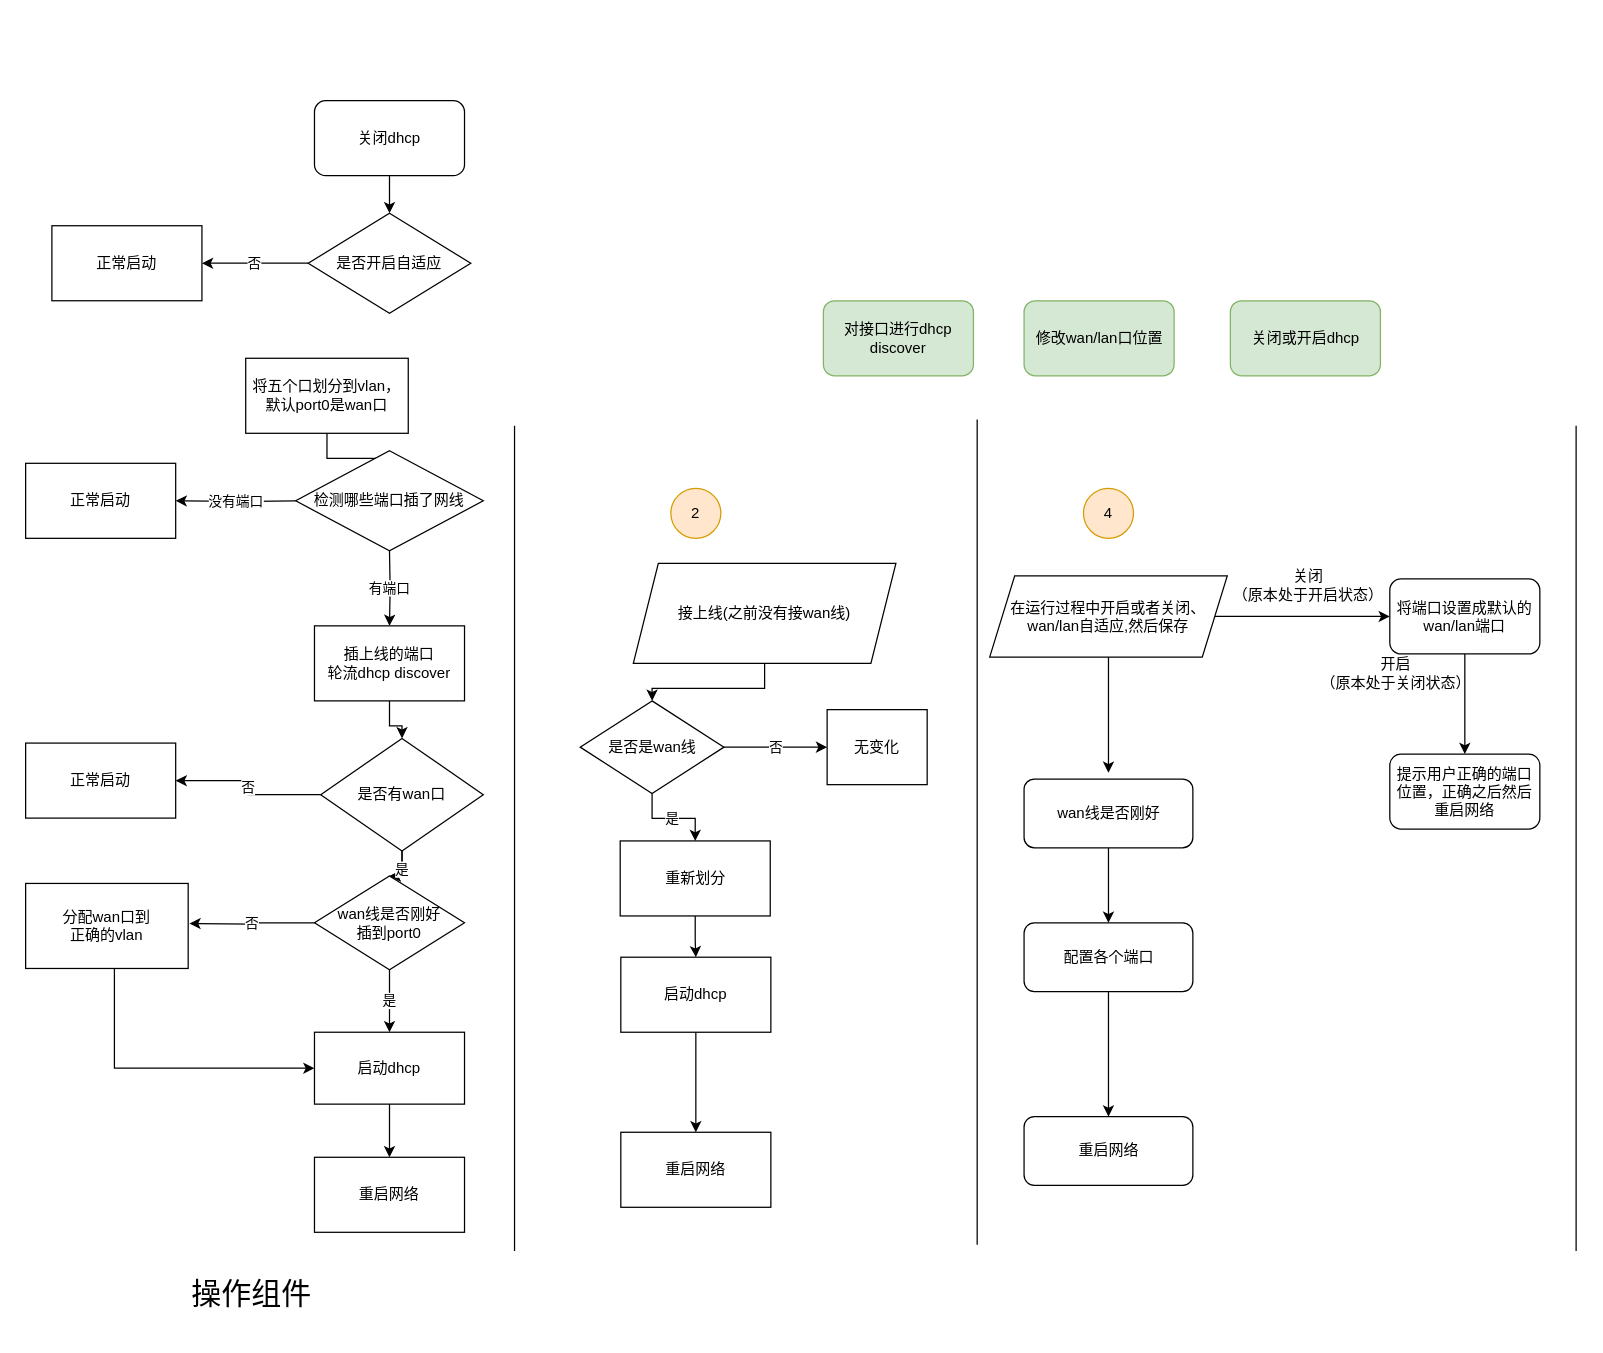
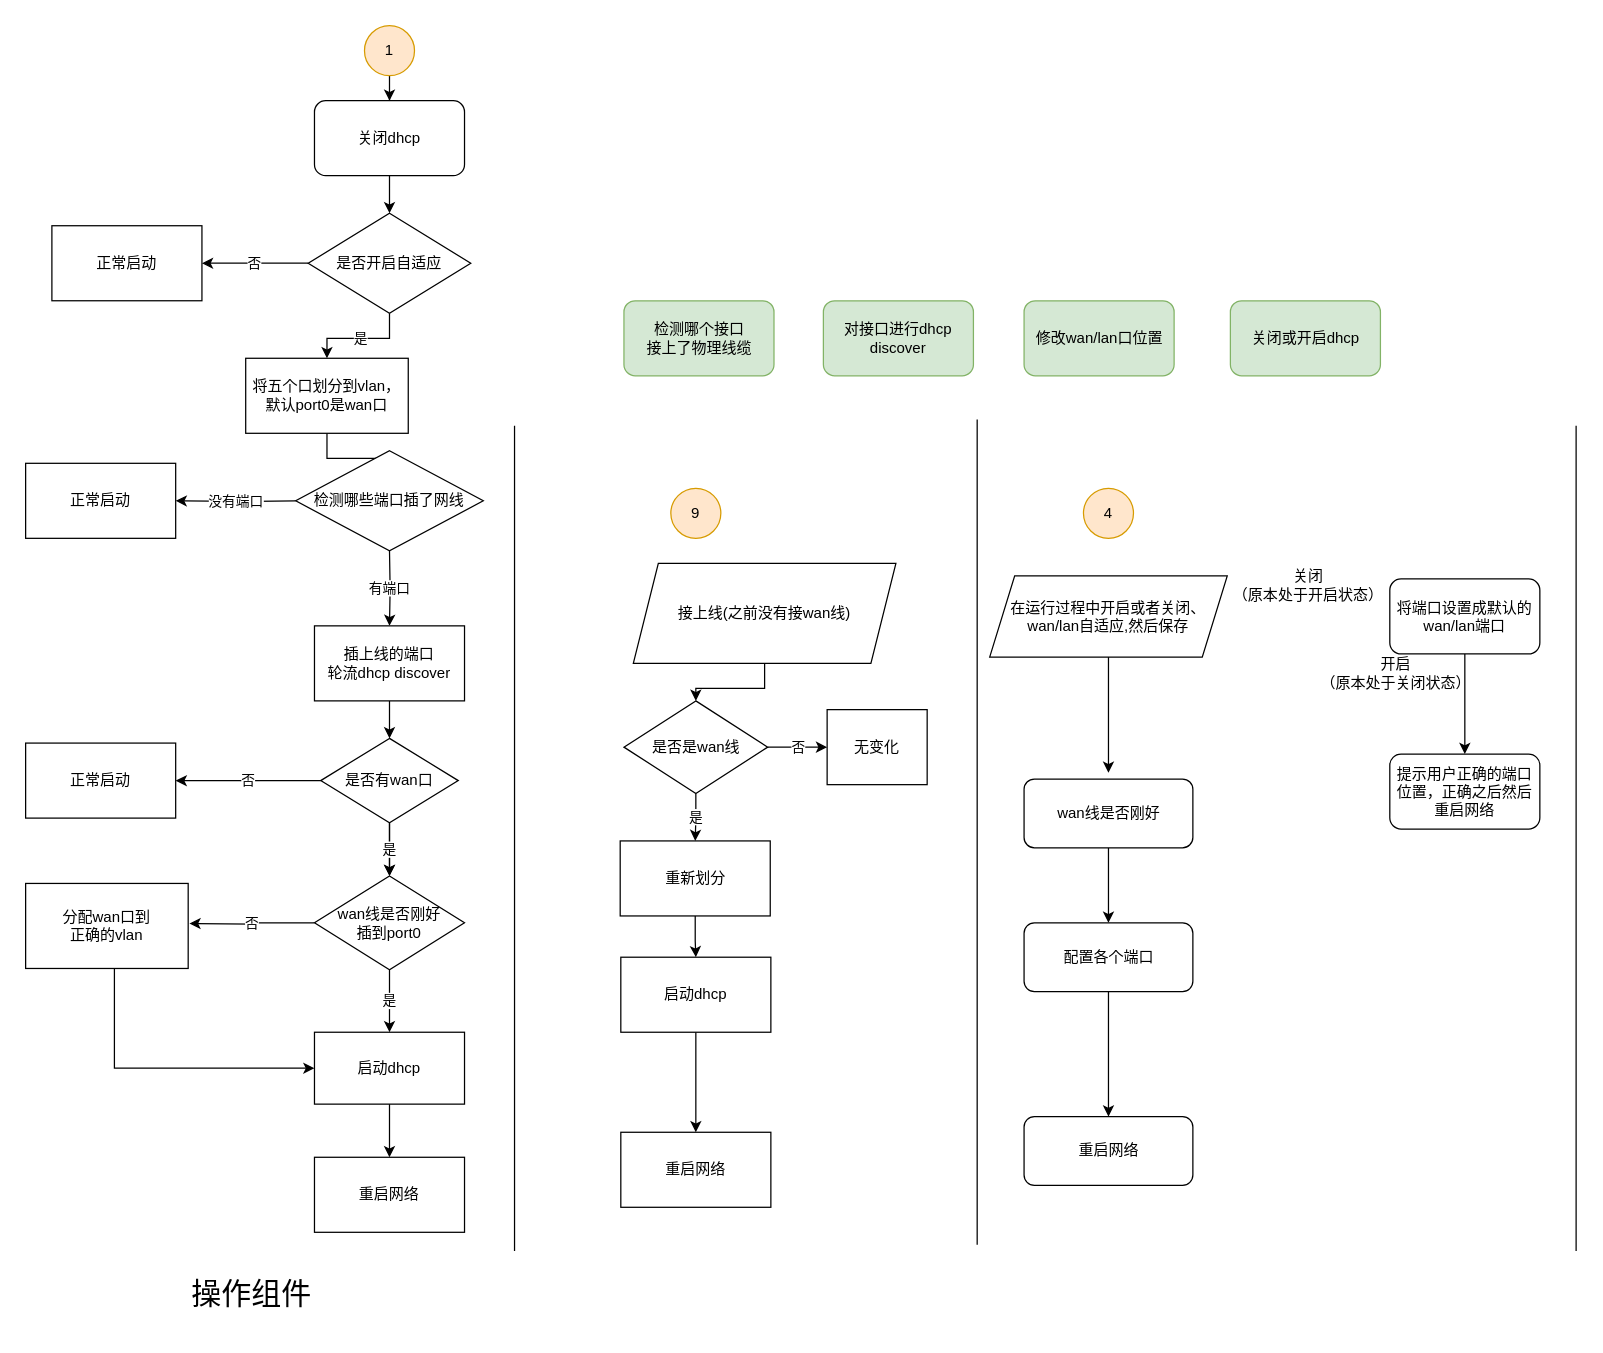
none -> (389, 51)
none -> (389, 93)
none -> (365, 338)
none -> (699, 338)
(696, 513) -> (696, 513)
(1297, 616) -> none
(652, 747) -> (696, 747)
(402, 794) -> (389, 780)
